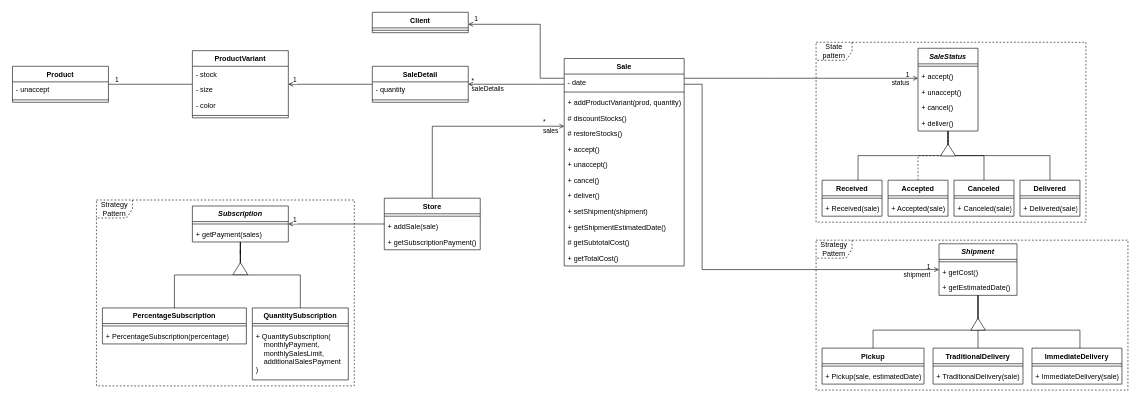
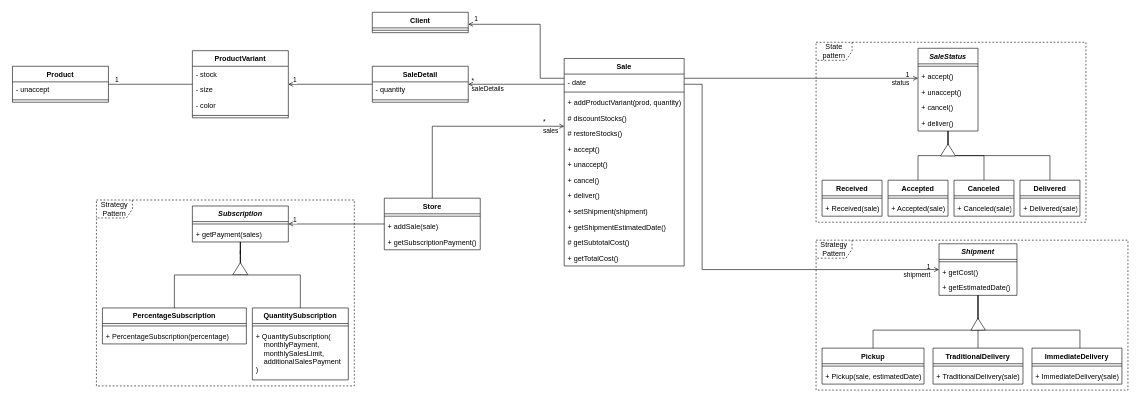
(875, 156) -> none
(918, 168) -> (918, 168)
